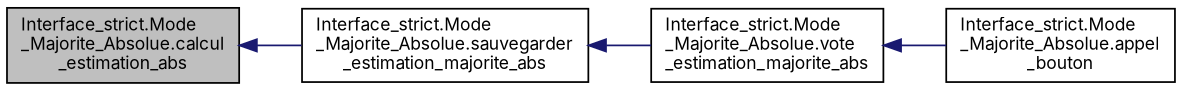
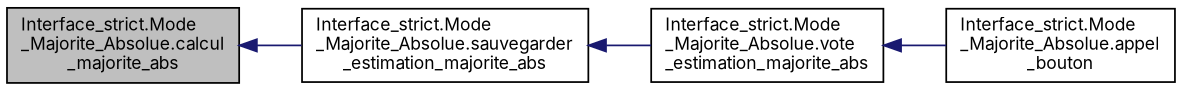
(123, 45) -> (123, 45)
